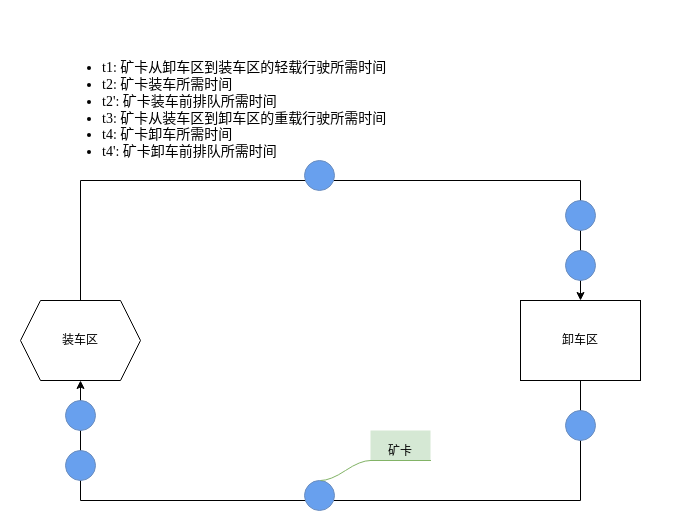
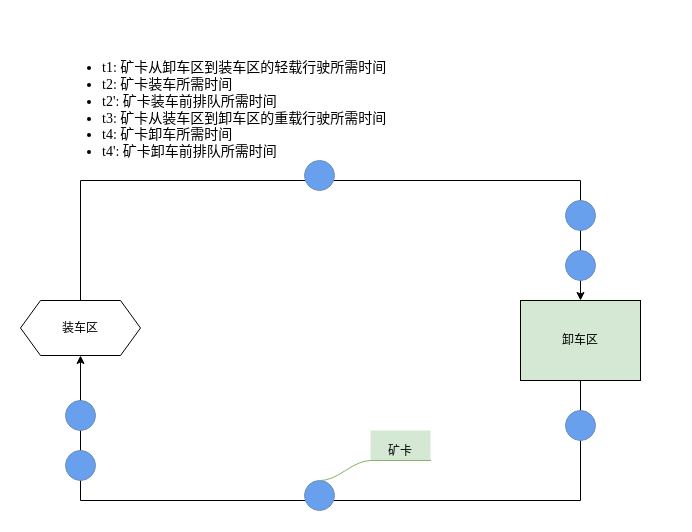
(81, 341) -> (81, 328)
(581, 341) -> (581, 341)
